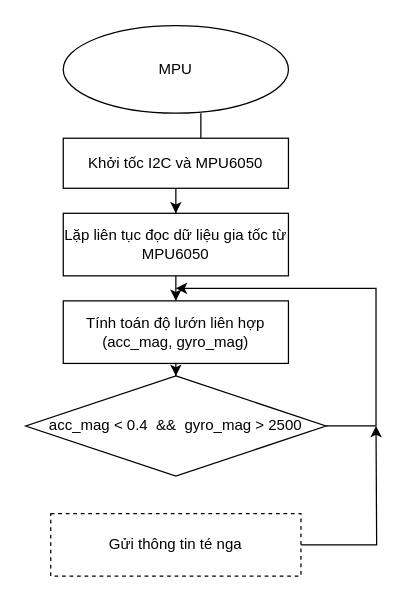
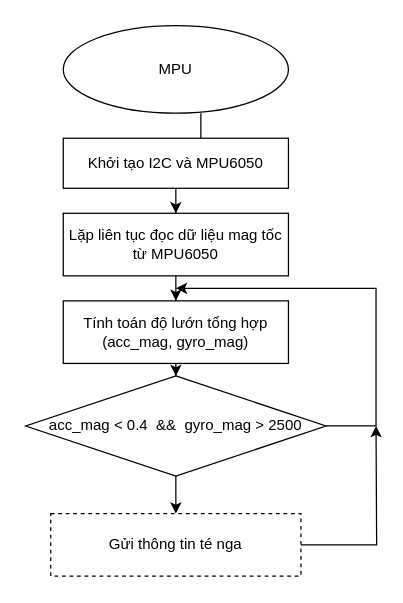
(176, 163) -> (176, 163)
(176, 244) -> (176, 244)
(176, 332) -> (176, 332)
none -> (176, 499)
